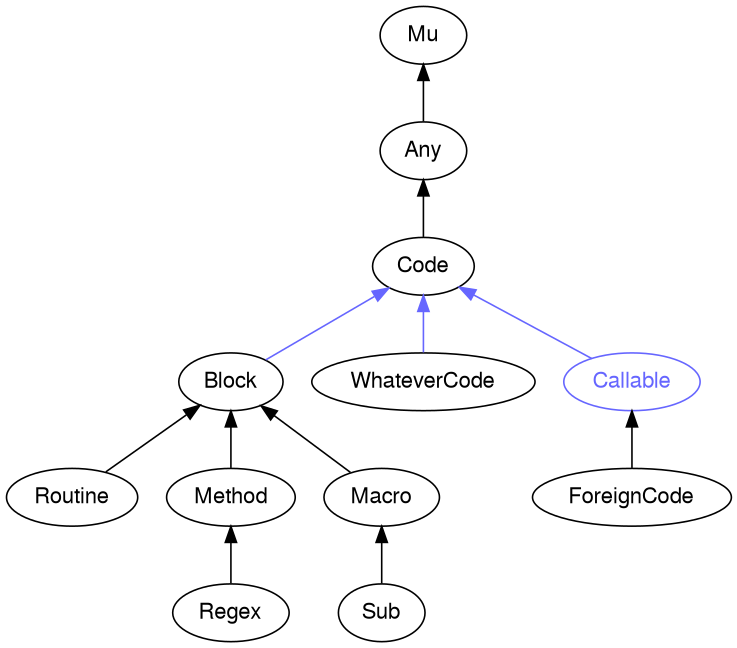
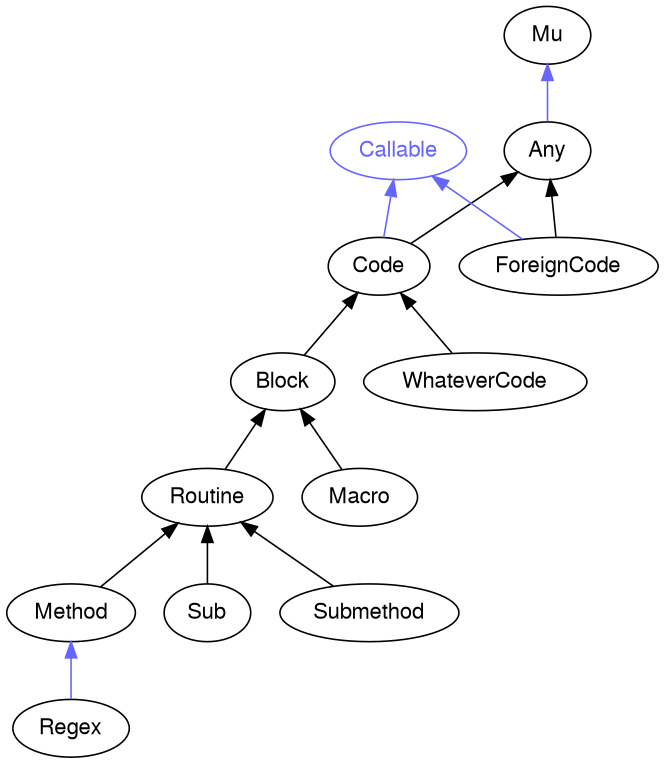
(423, 101) -> (548, 101)
none -> (554, 216)
(533, 327) -> (387, 217)
(320, 328) -> (326, 330)
(423, 332) -> (432, 329)
(231, 447) -> (133, 560)
(632, 447) -> (484, 213)
(231, 563) -> (71, 678)
(382, 563) -> (207, 563)
none -> (369, 613)
